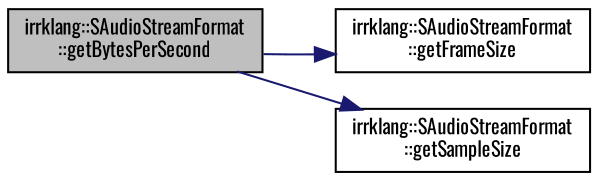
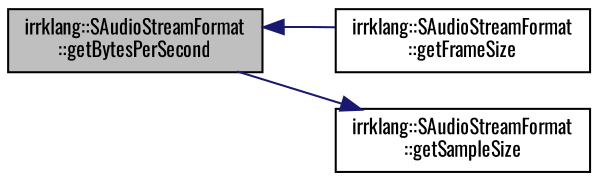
(289, 54) -> (310, 27)
